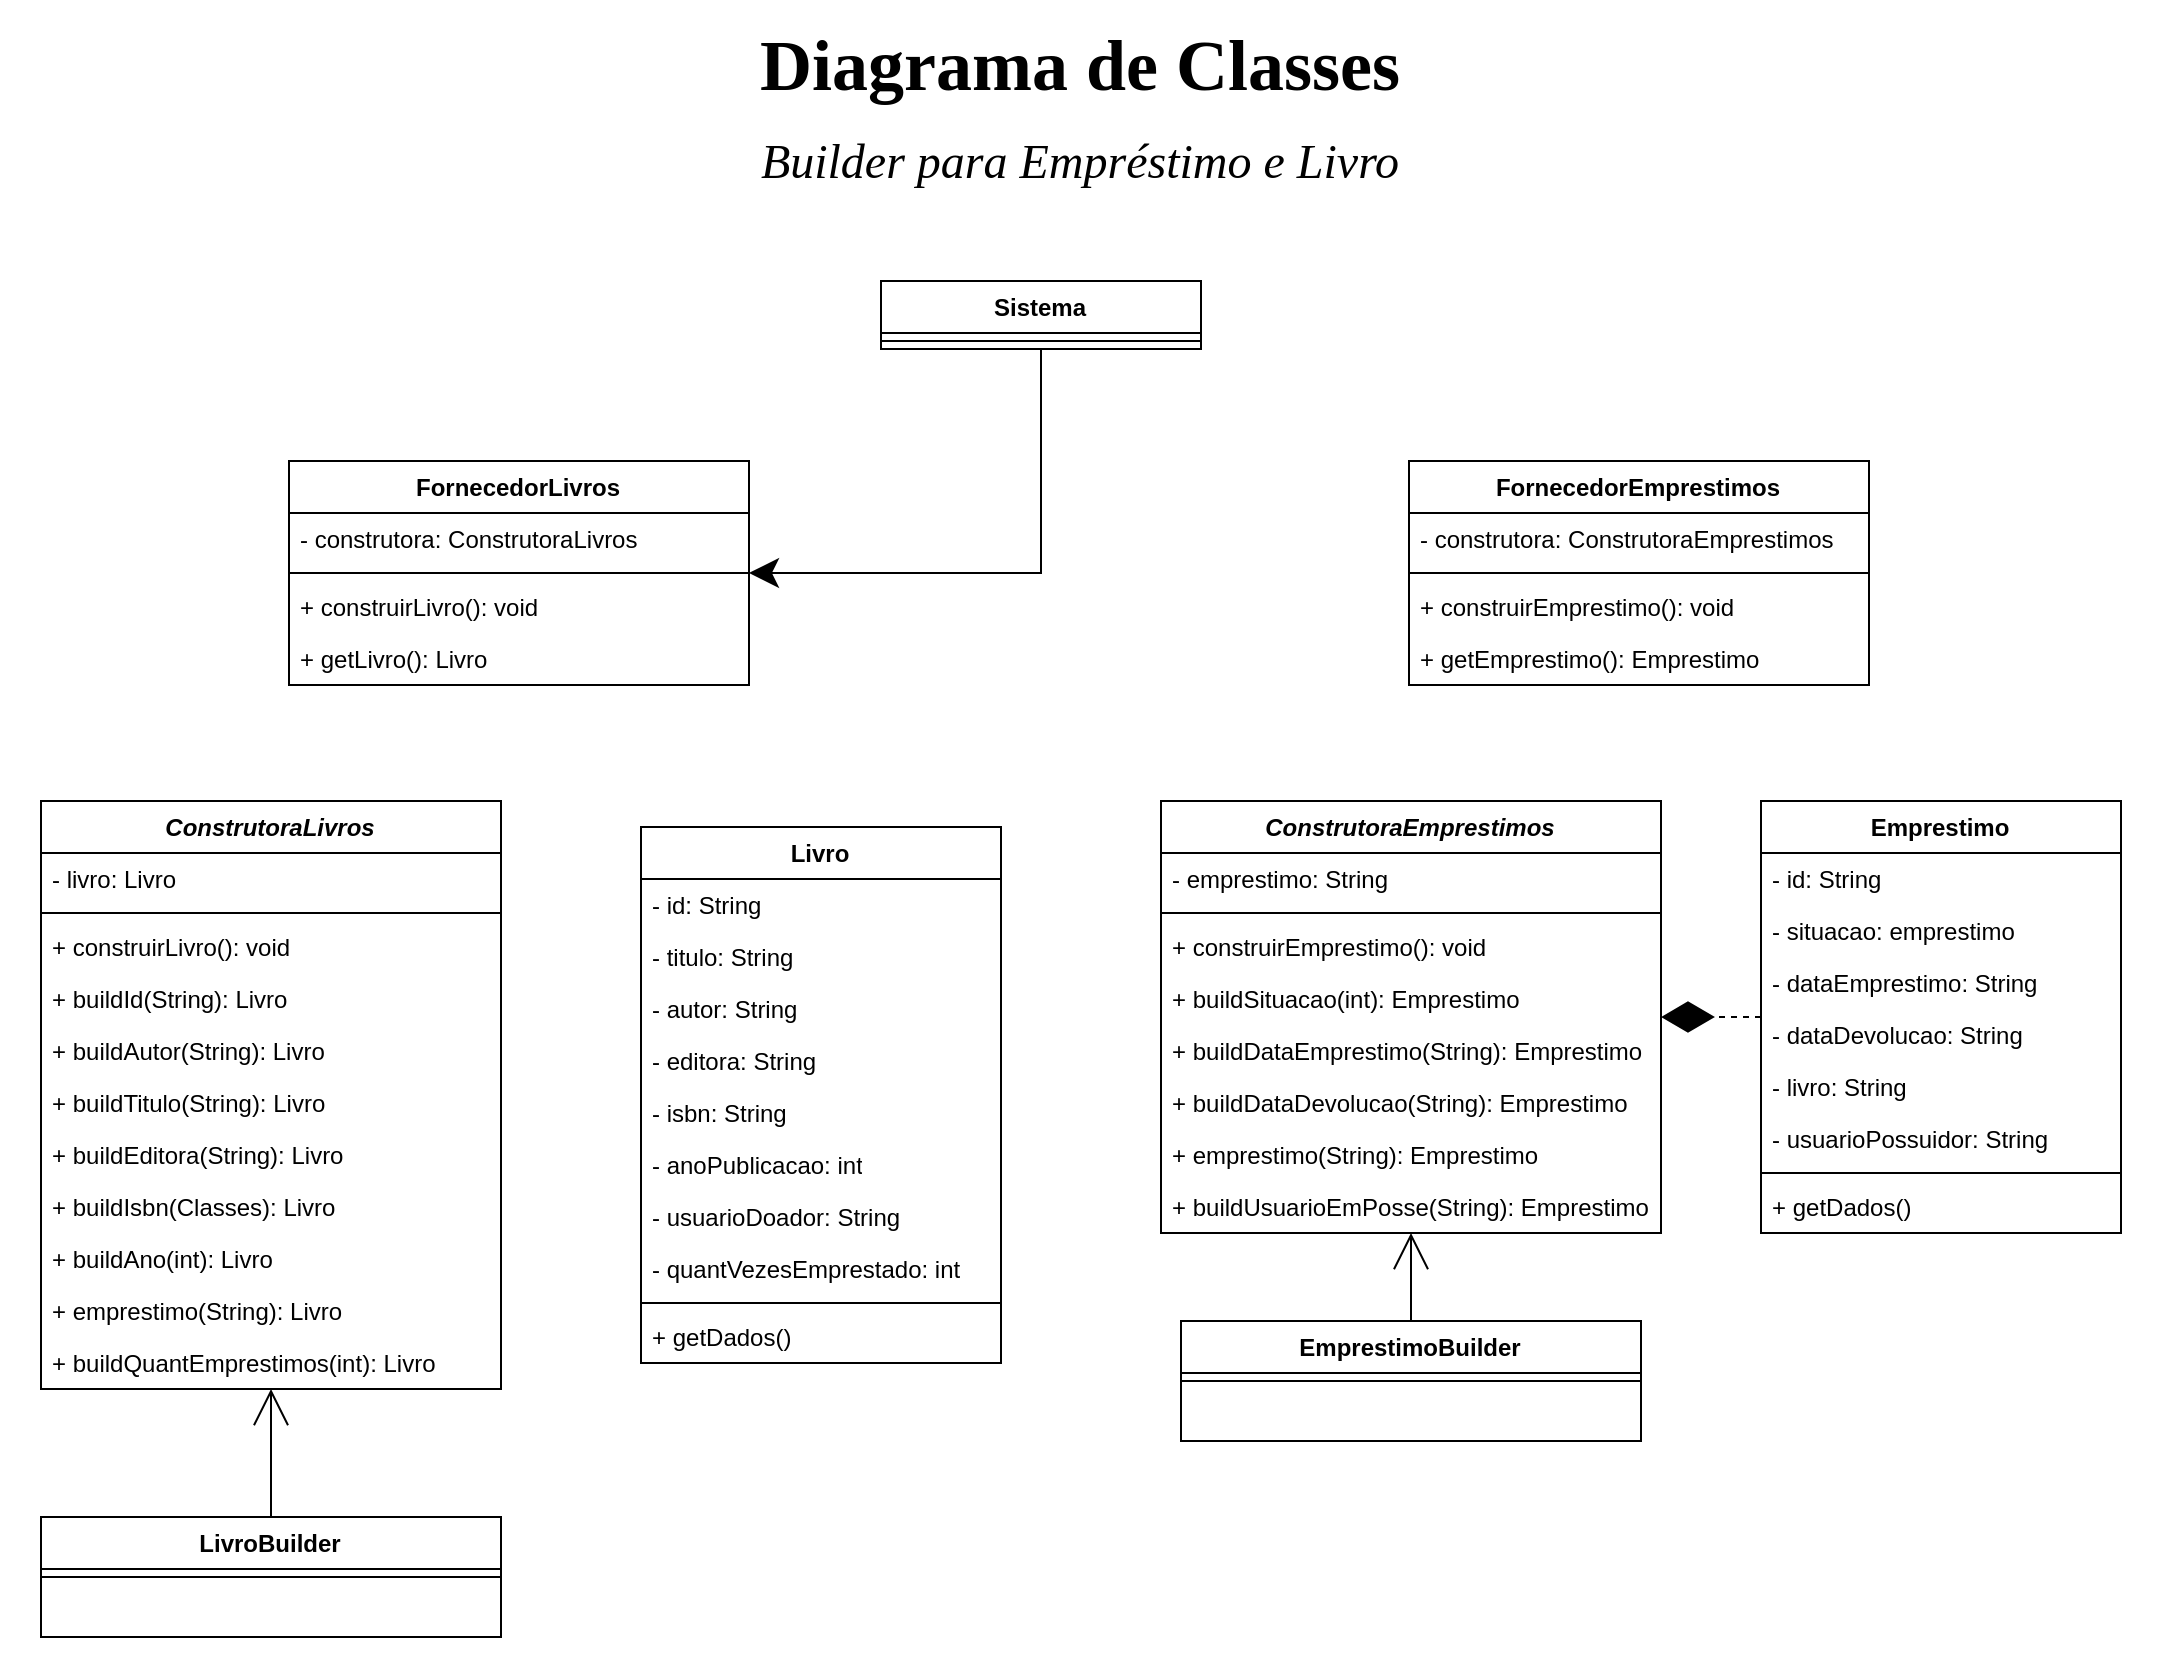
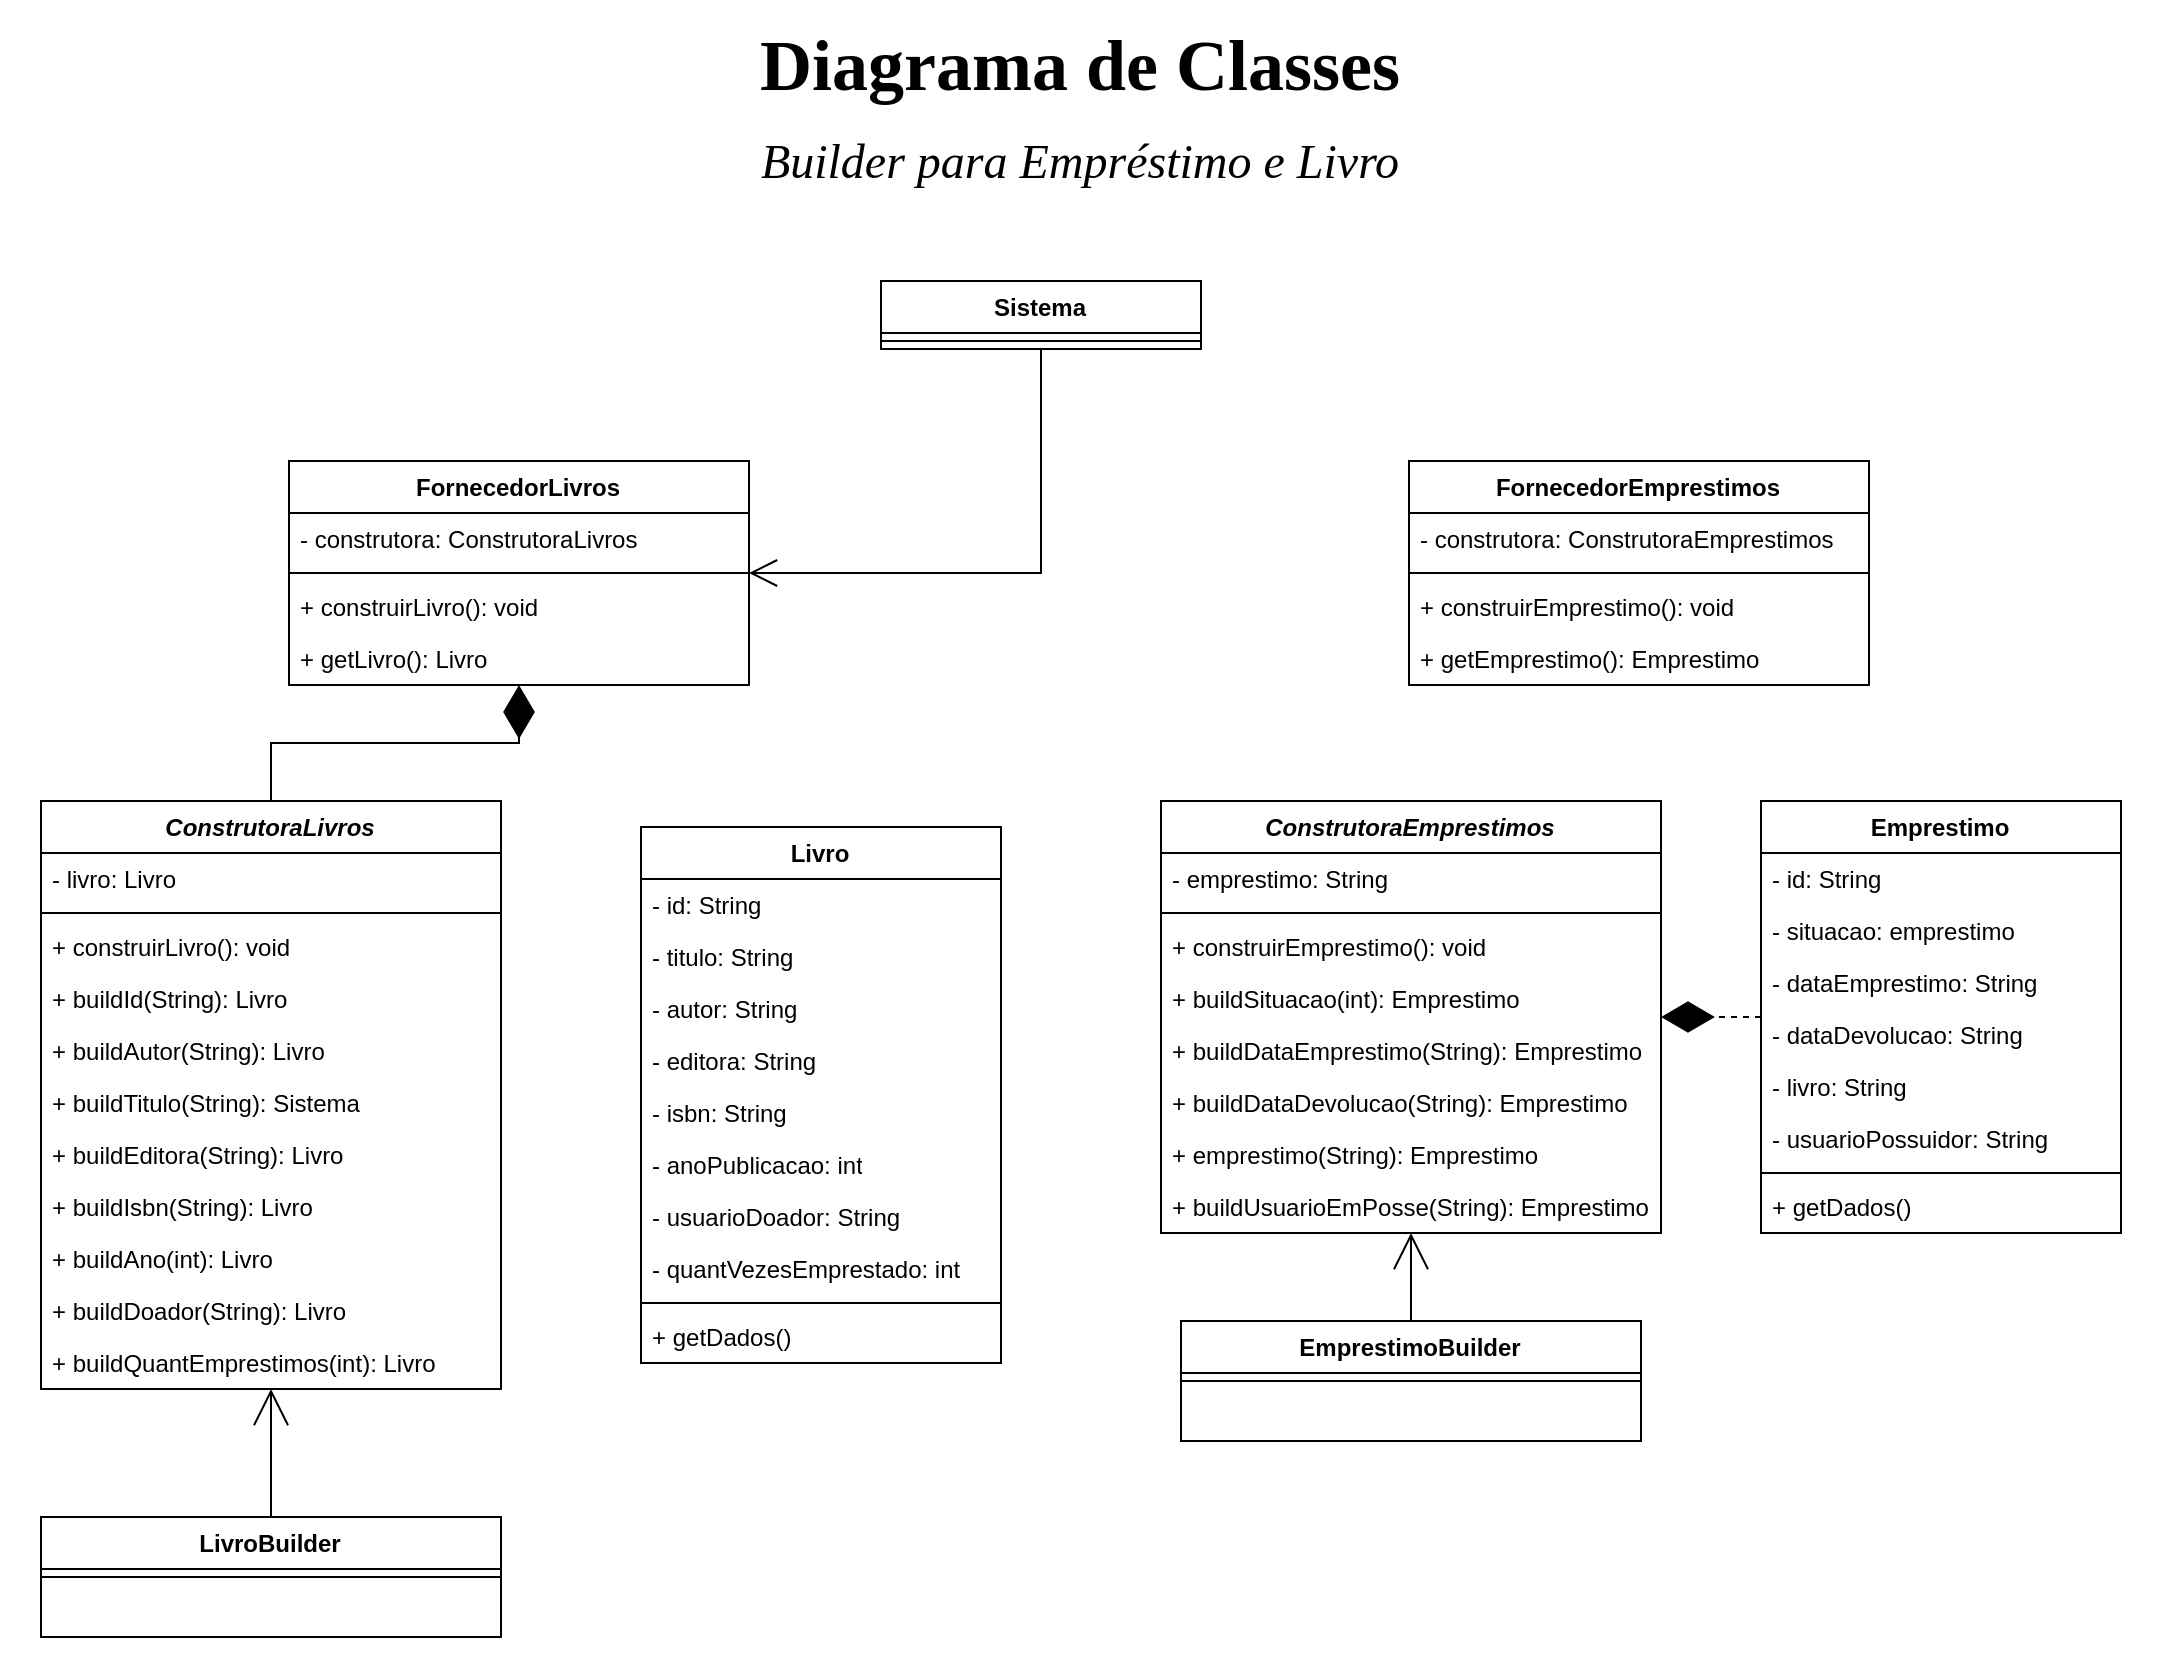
(773, 573) -> (764, 573)
none -> (369, 743)
(213, 1105) -> (227, 1105)
(213, 1209) -> (206, 1209)
(216, 1313) -> (219, 1313)
